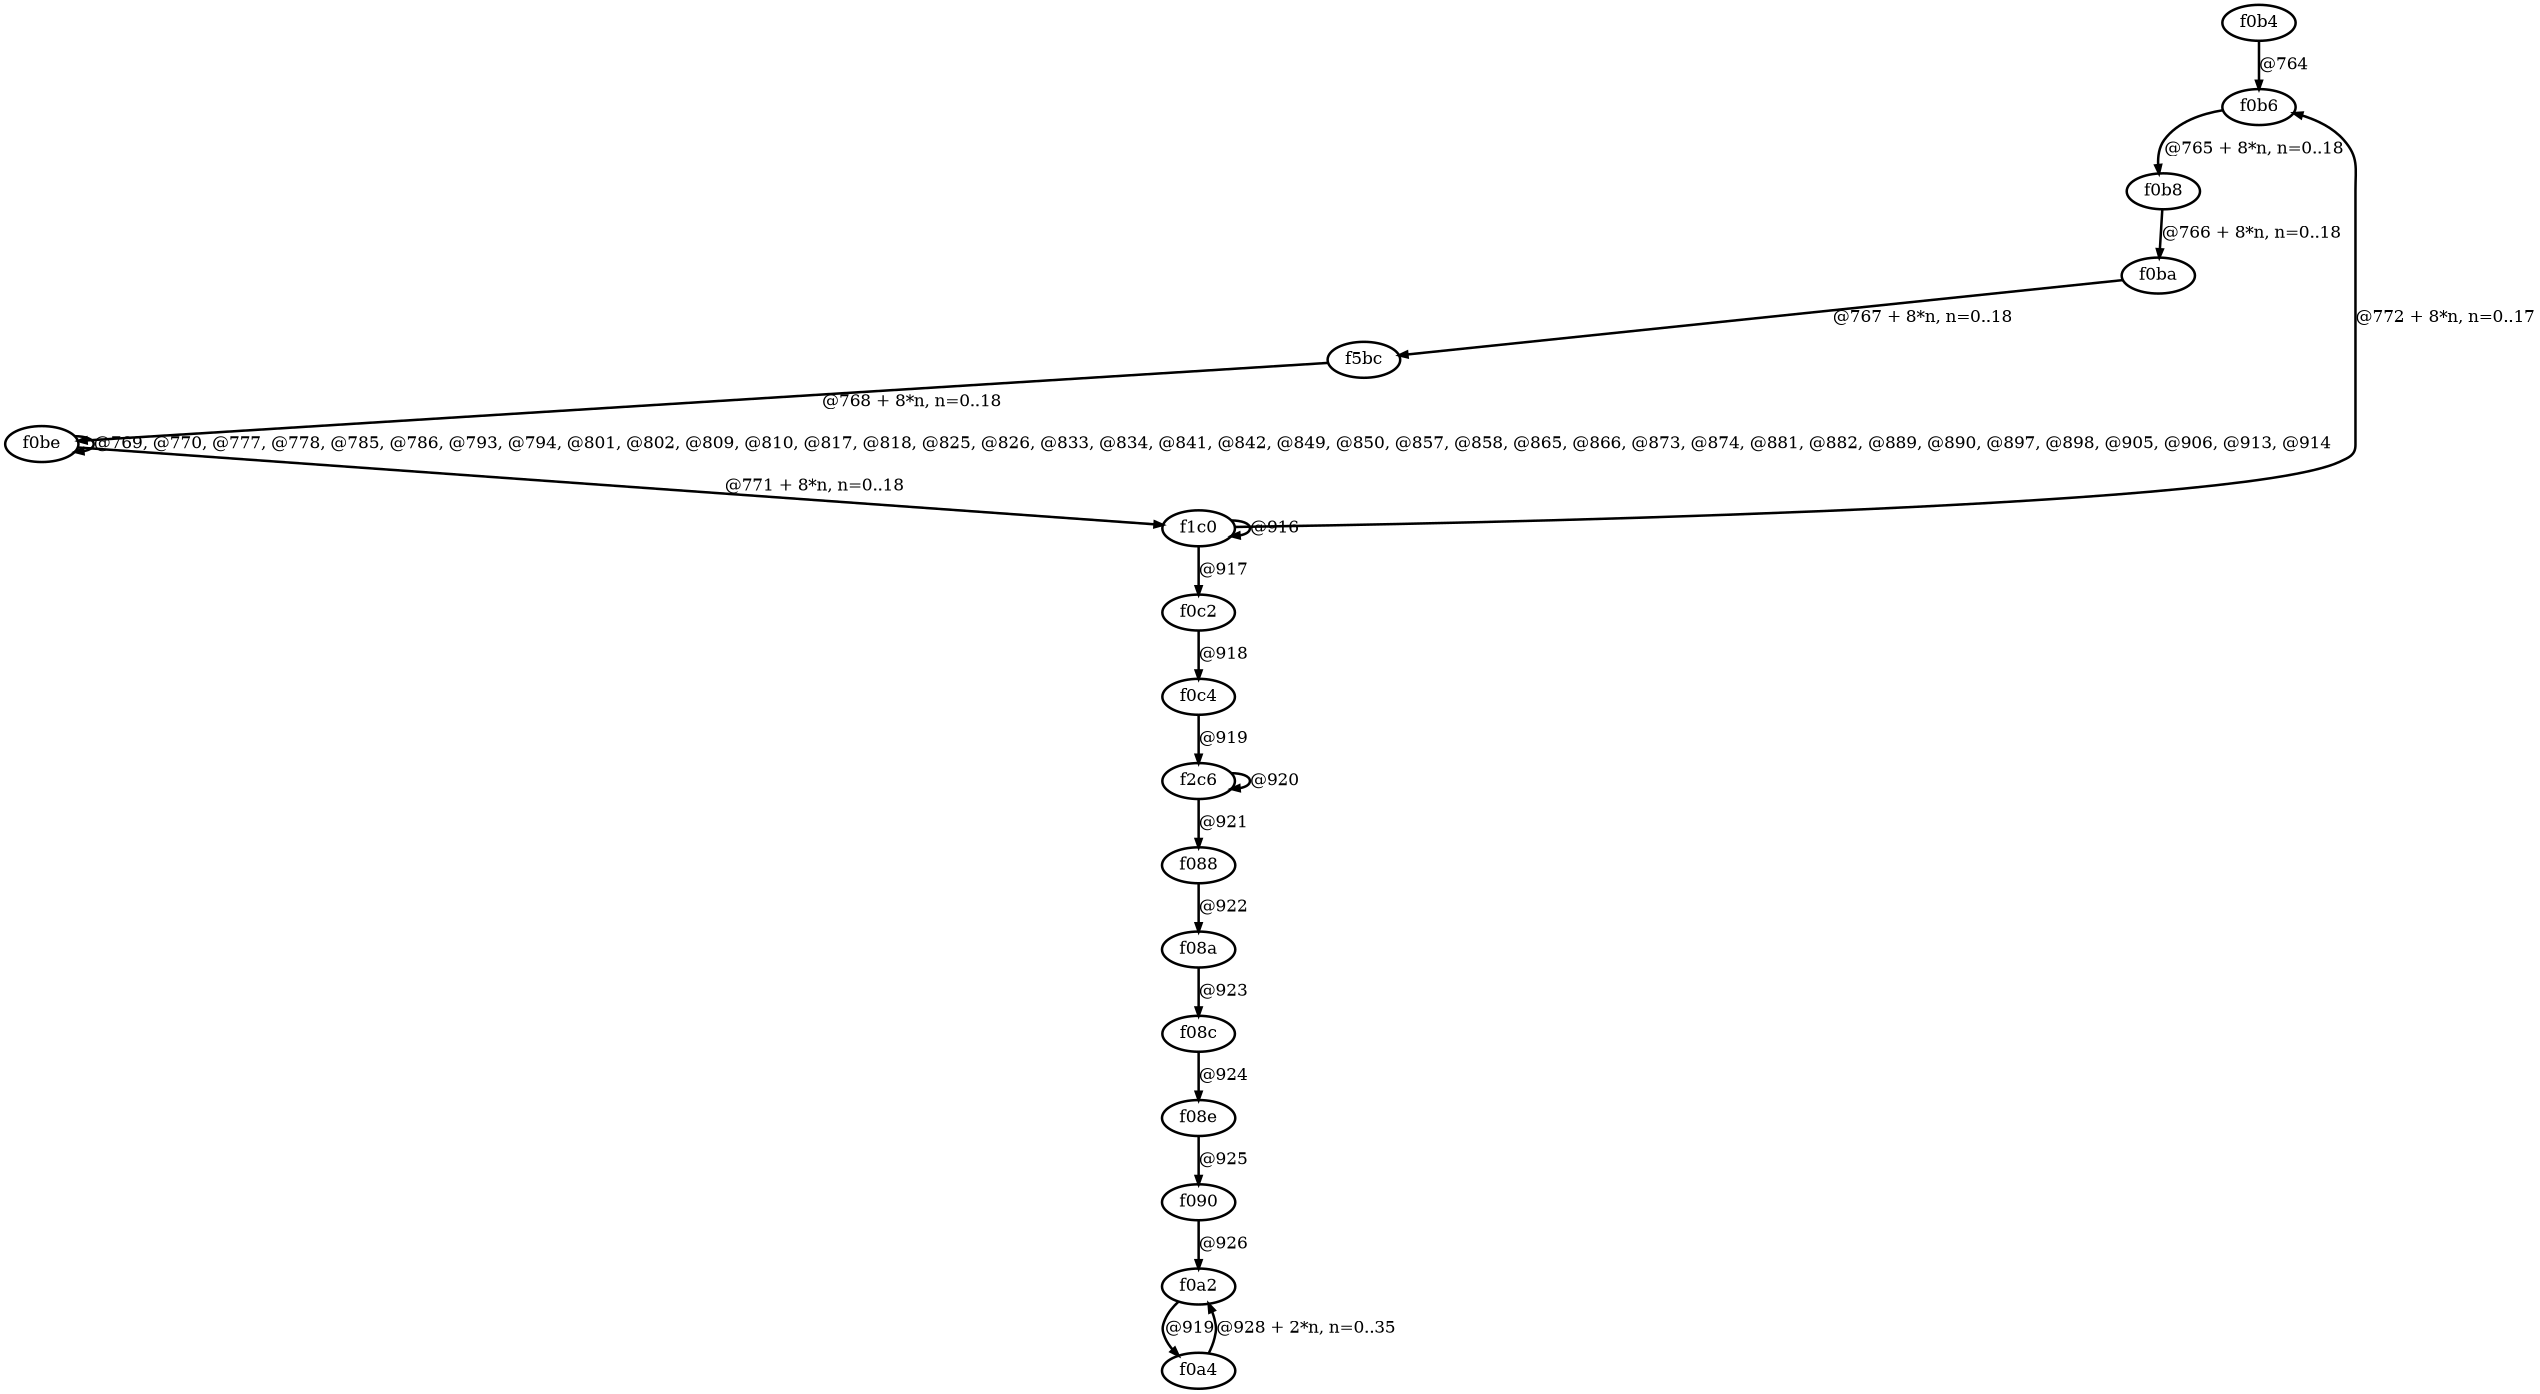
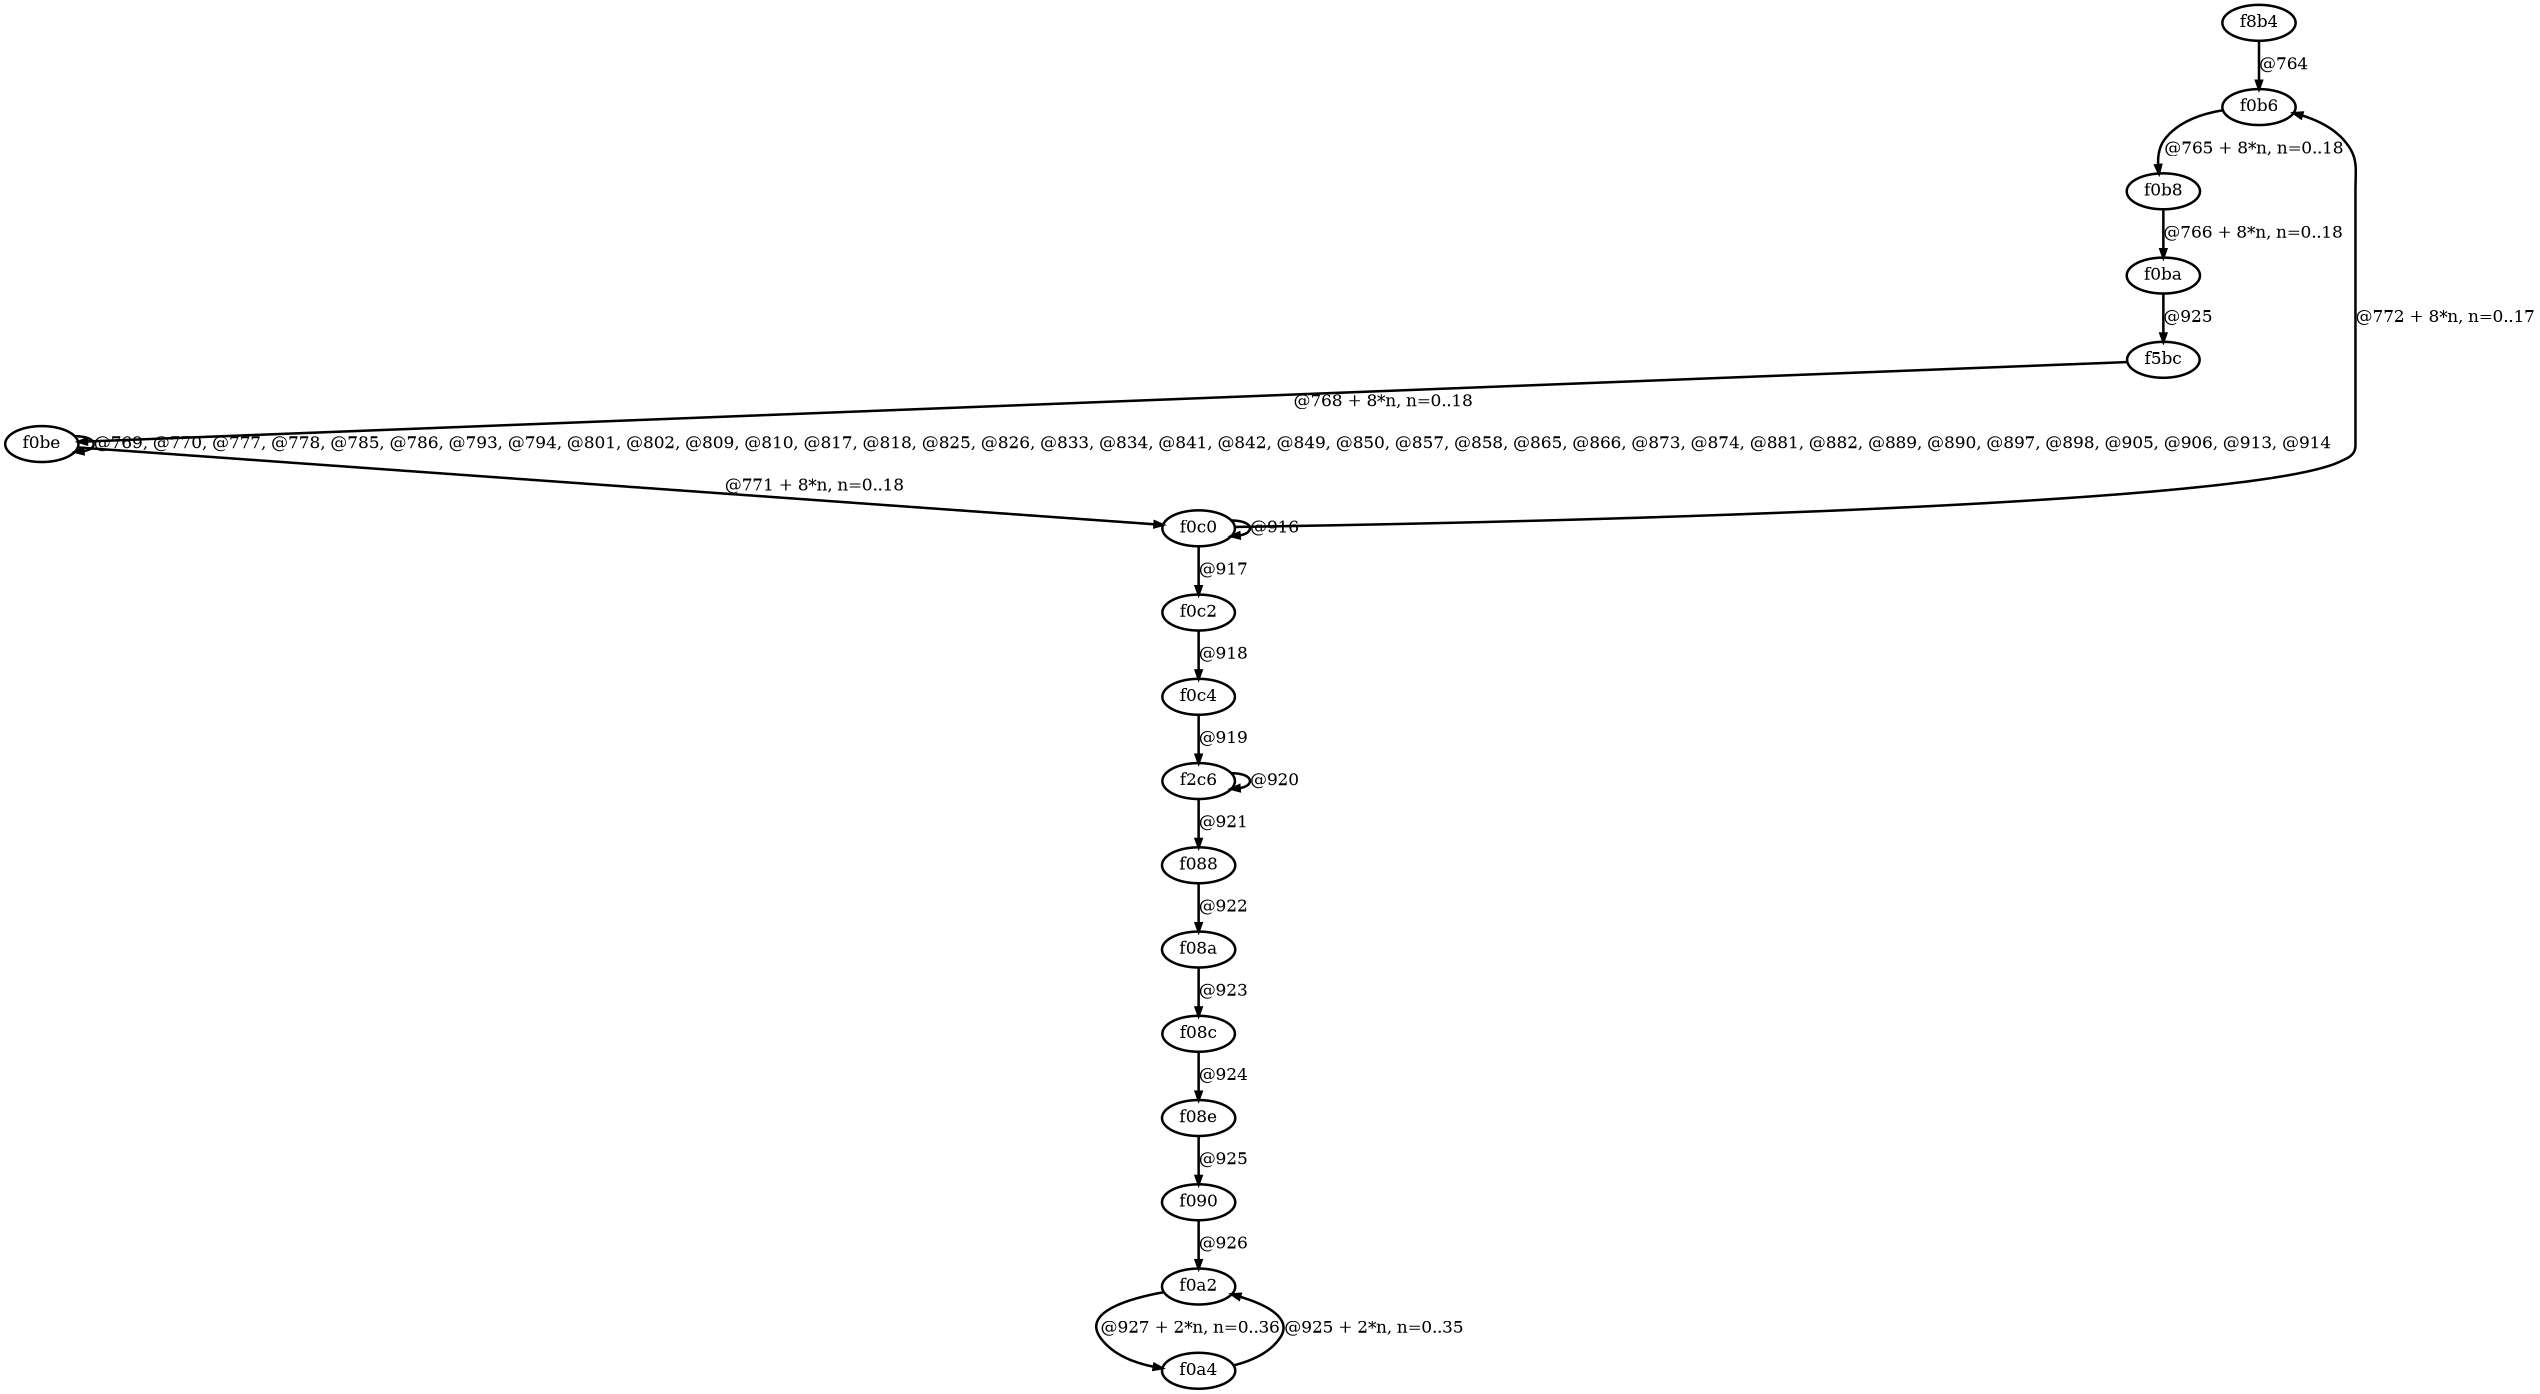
(2259, 23) -> (2259, 23)
(1923, 318) -> (2188, 318)
(1199, 528) -> (1199, 528)
(1190, 1329) -> (1190, 1329)
(1306, 1329) -> (1374, 1329)
